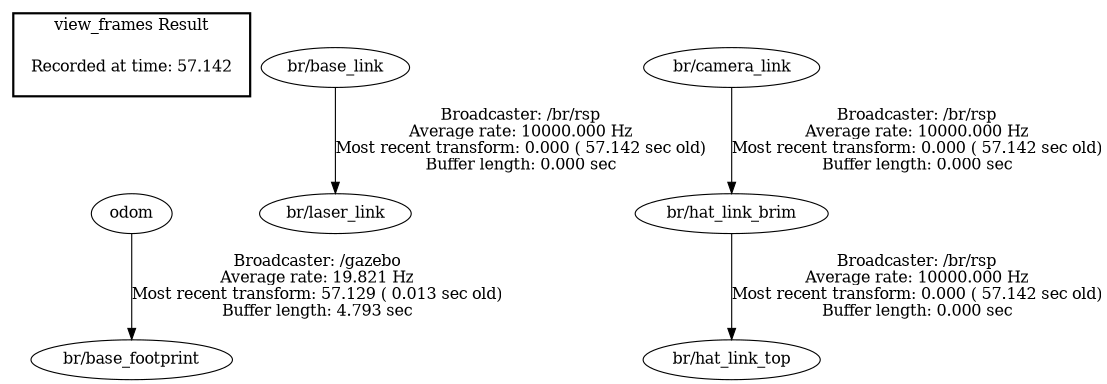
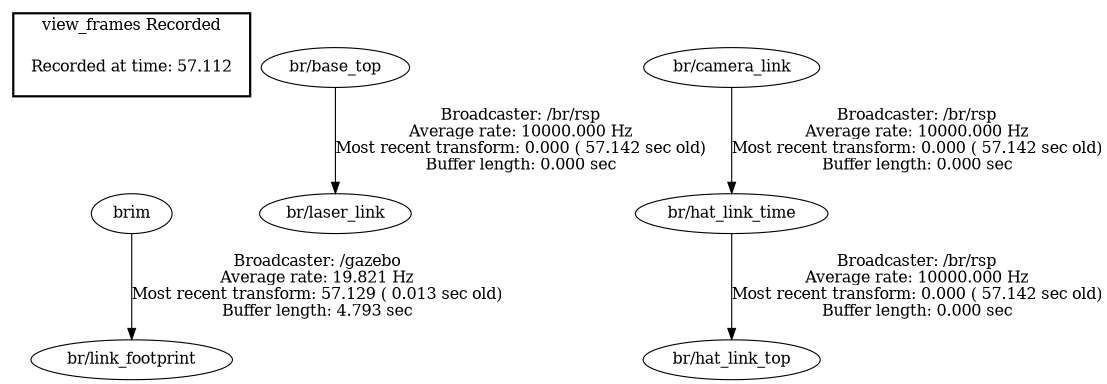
(132, 26) -> (132, 26)
(132, 68) -> (132, 68)
(335, 68) -> (335, 68)
(132, 214) -> (132, 214)
(732, 214) -> (732, 214)
(132, 360) -> (132, 360)
